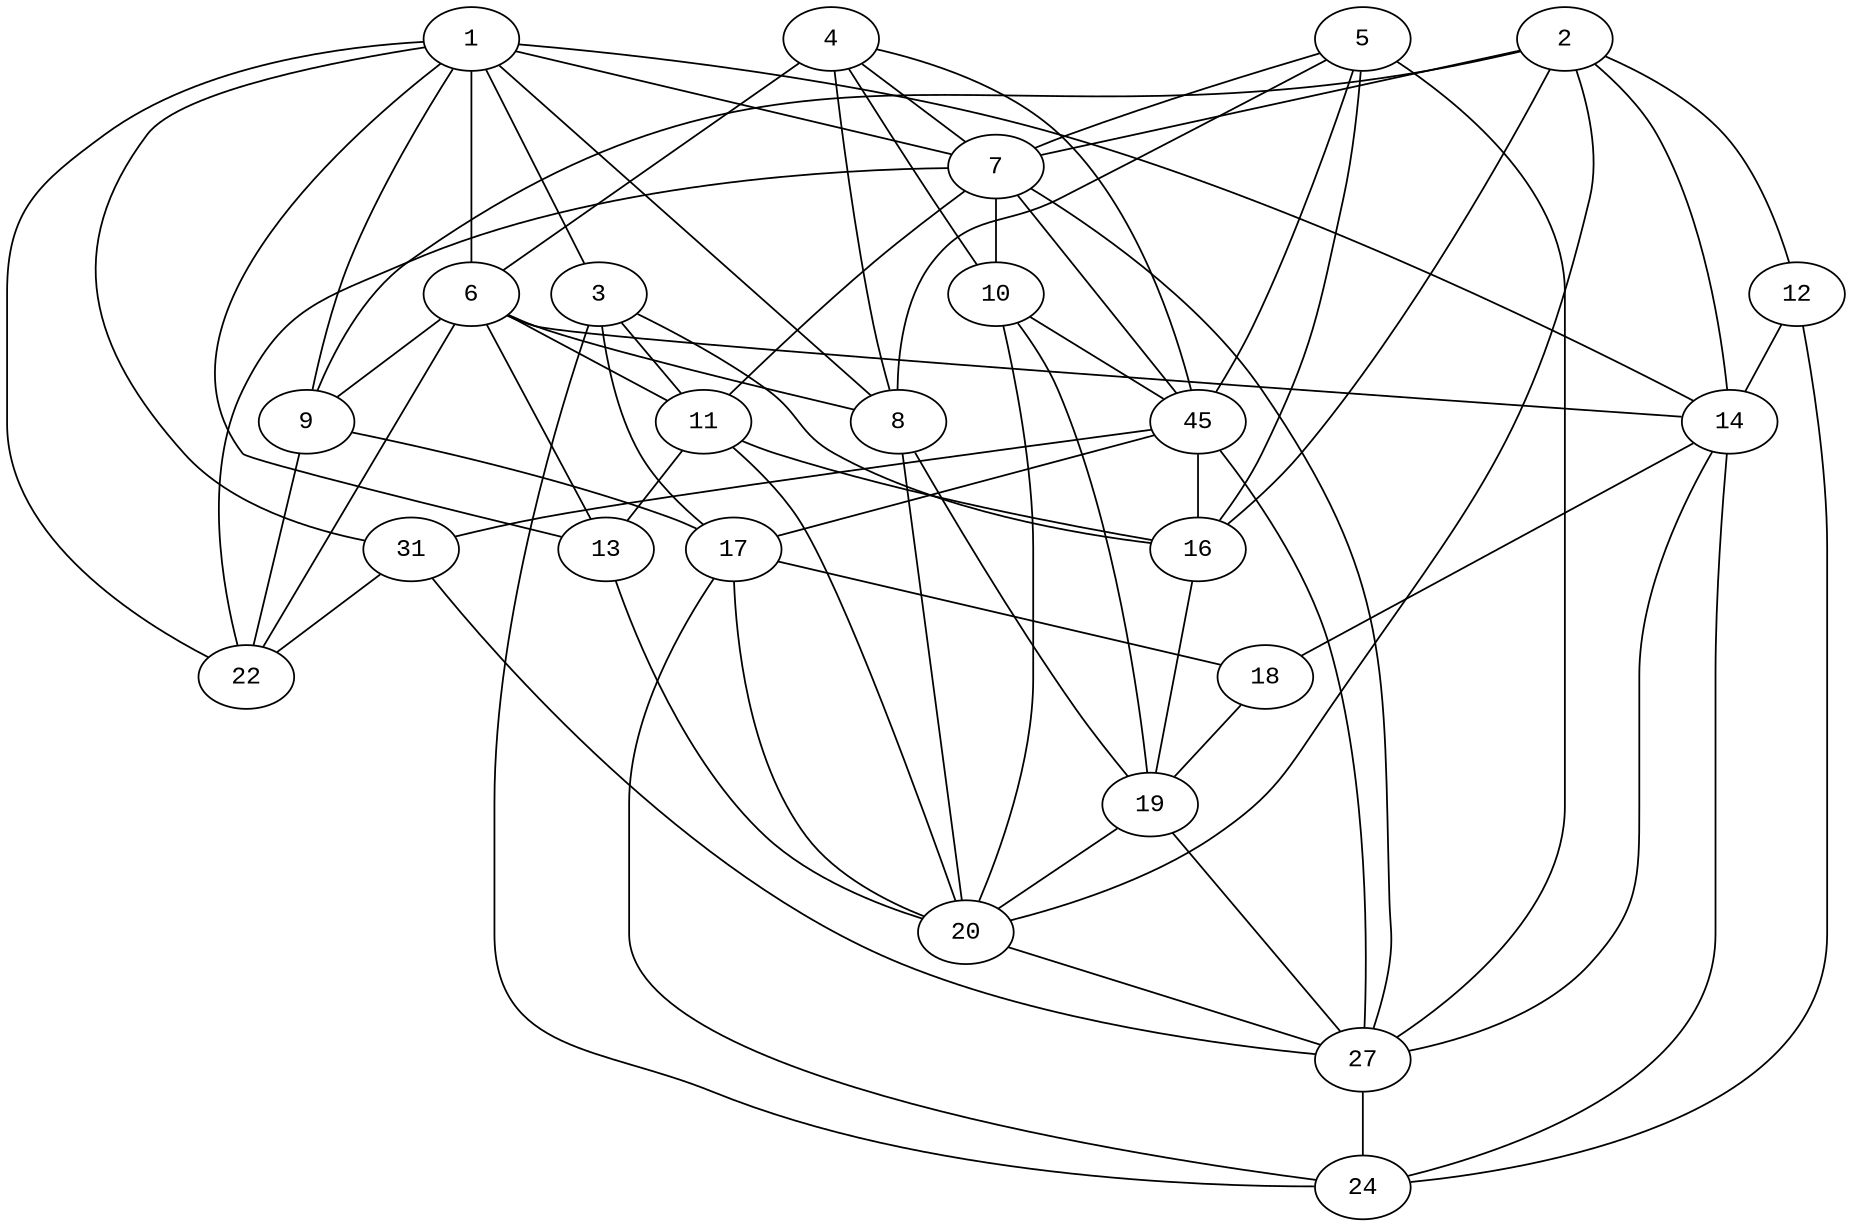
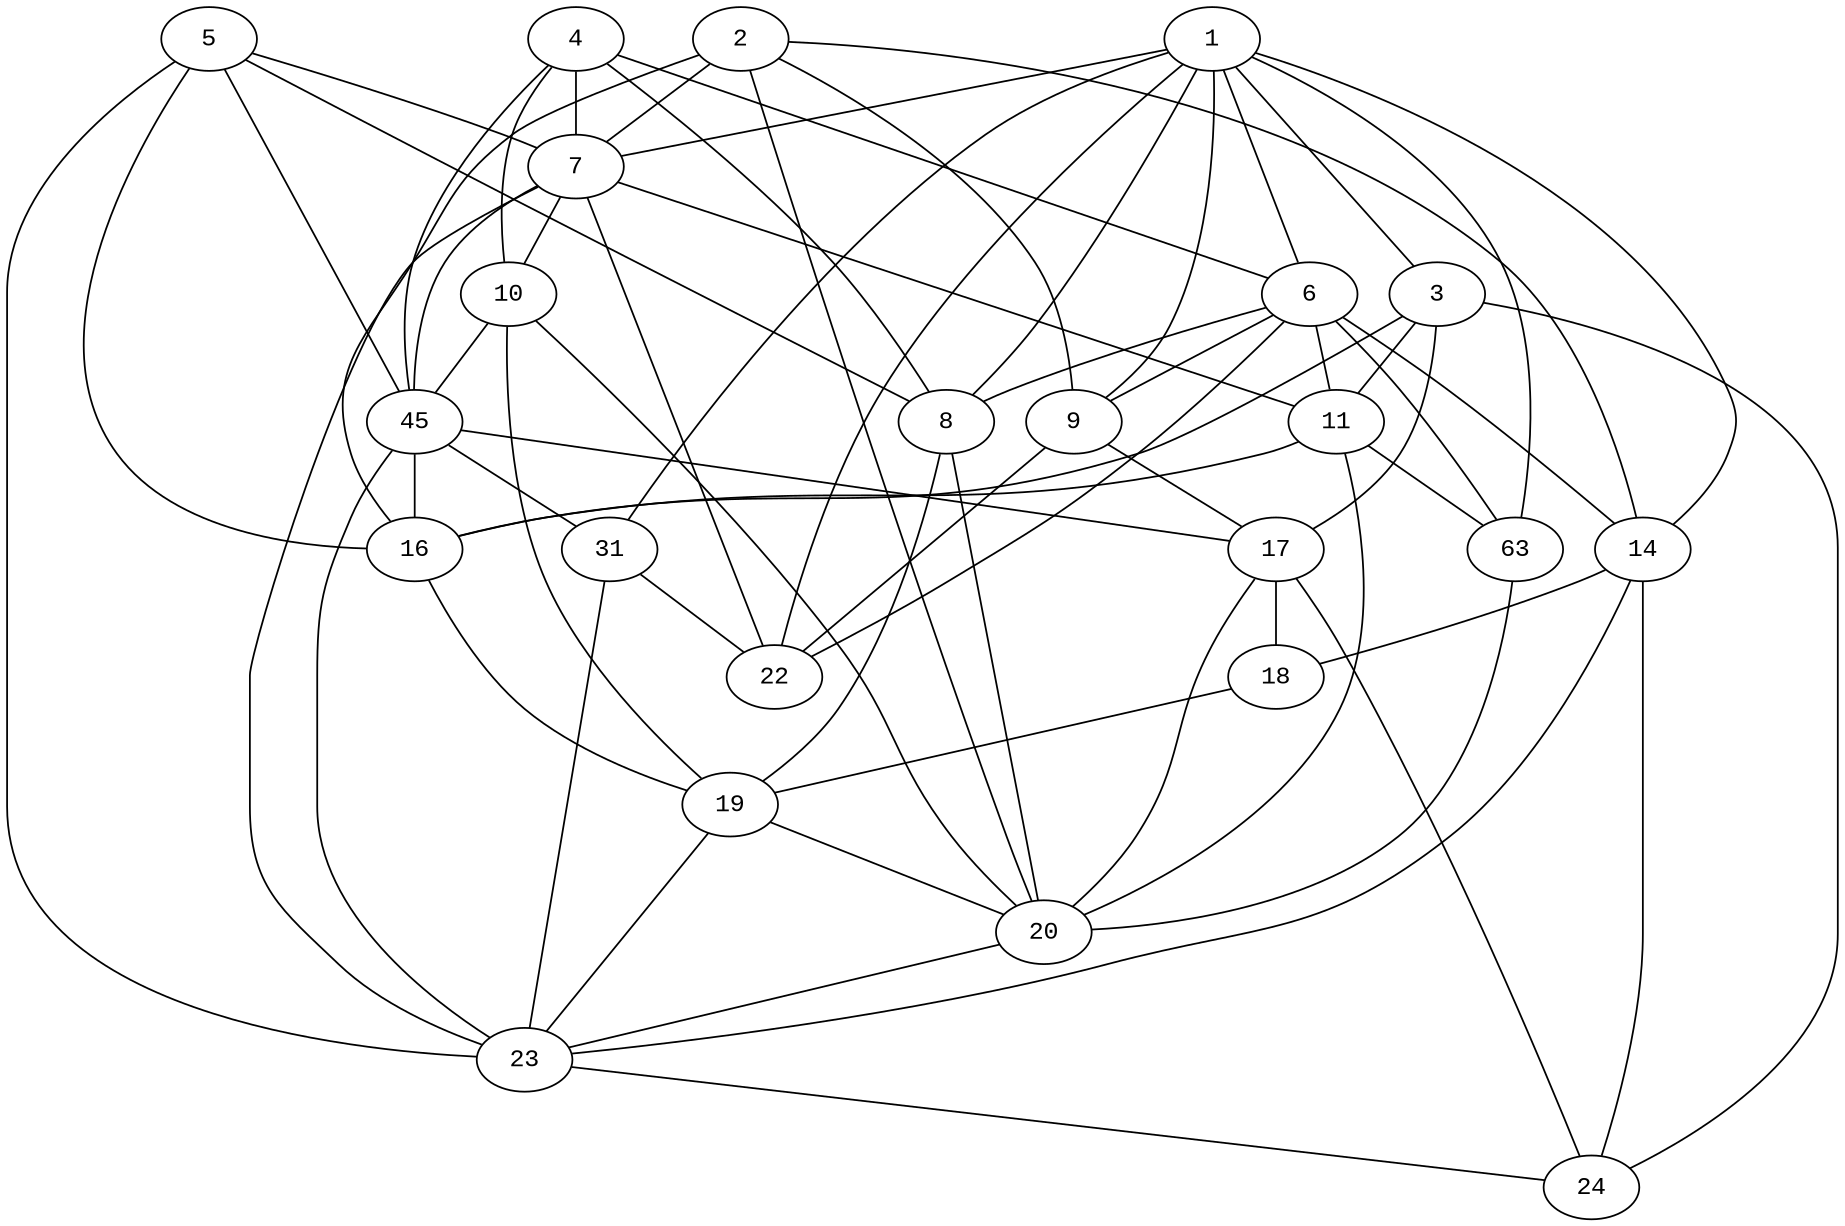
(1797, 294) -> none
(606, 549) -> (1515, 549)
(1363, 1060) -> (525, 1060)
